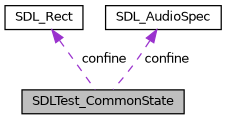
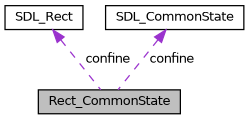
(163, 18) -> (175, 18)
(103, 102) -> (109, 102)
